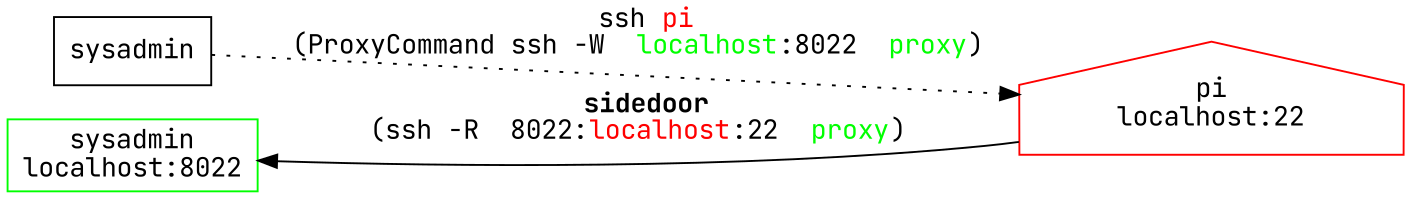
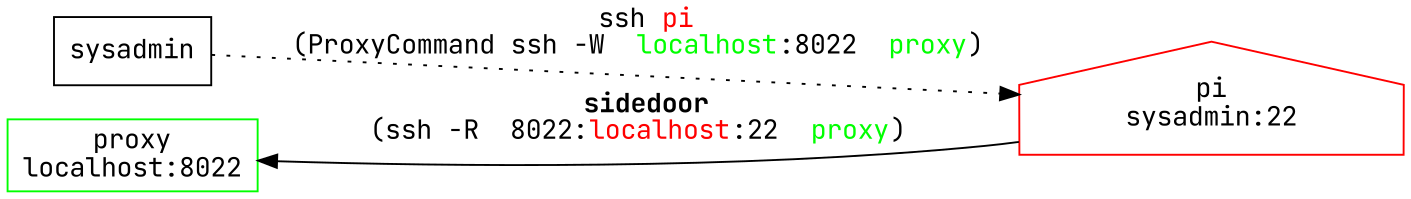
(1211, 104) -> (1211, 104)
(133, 155) -> (133, 155)
